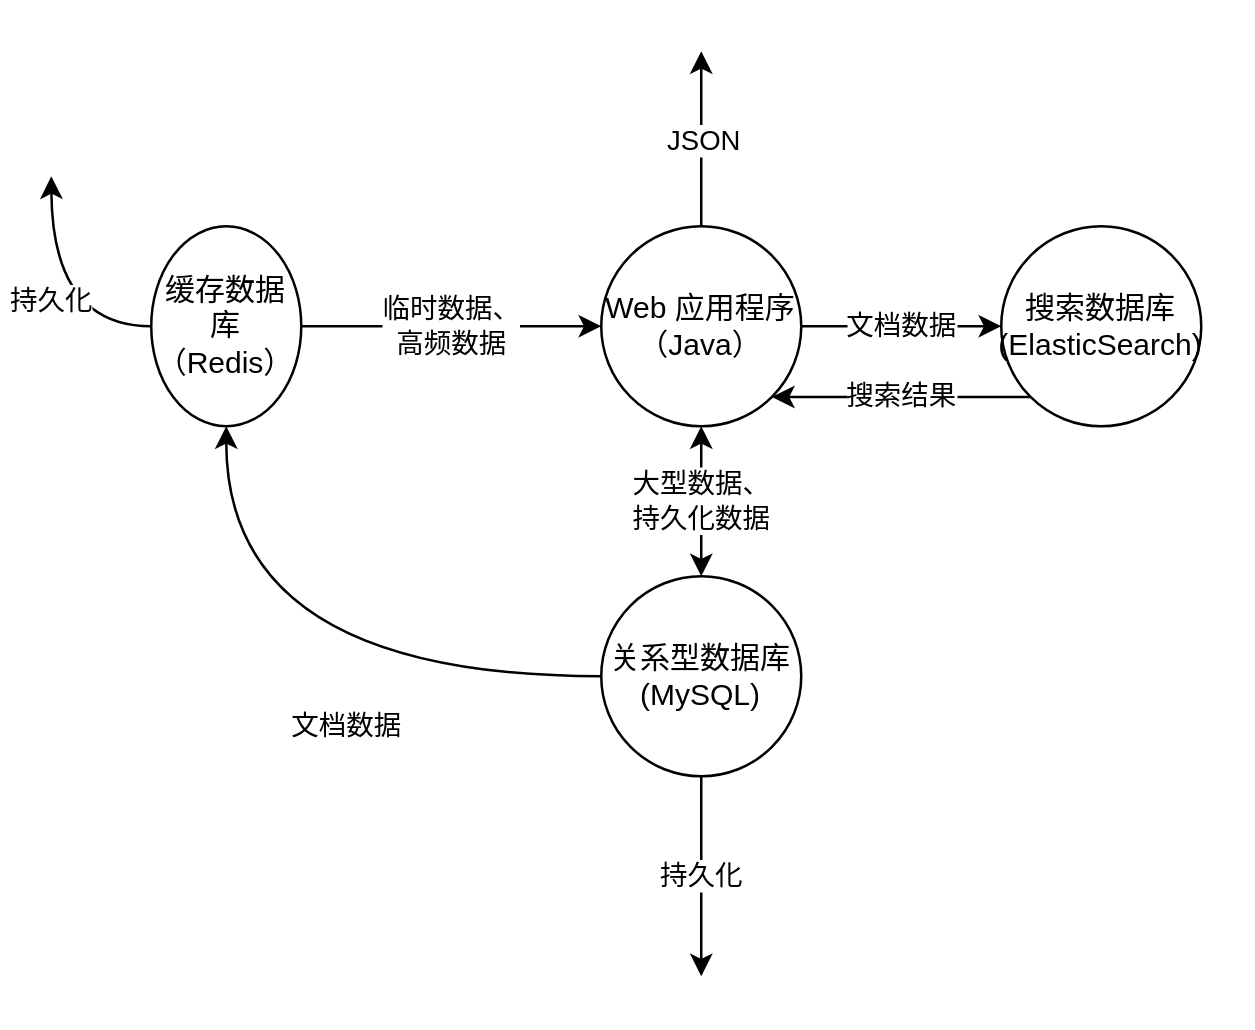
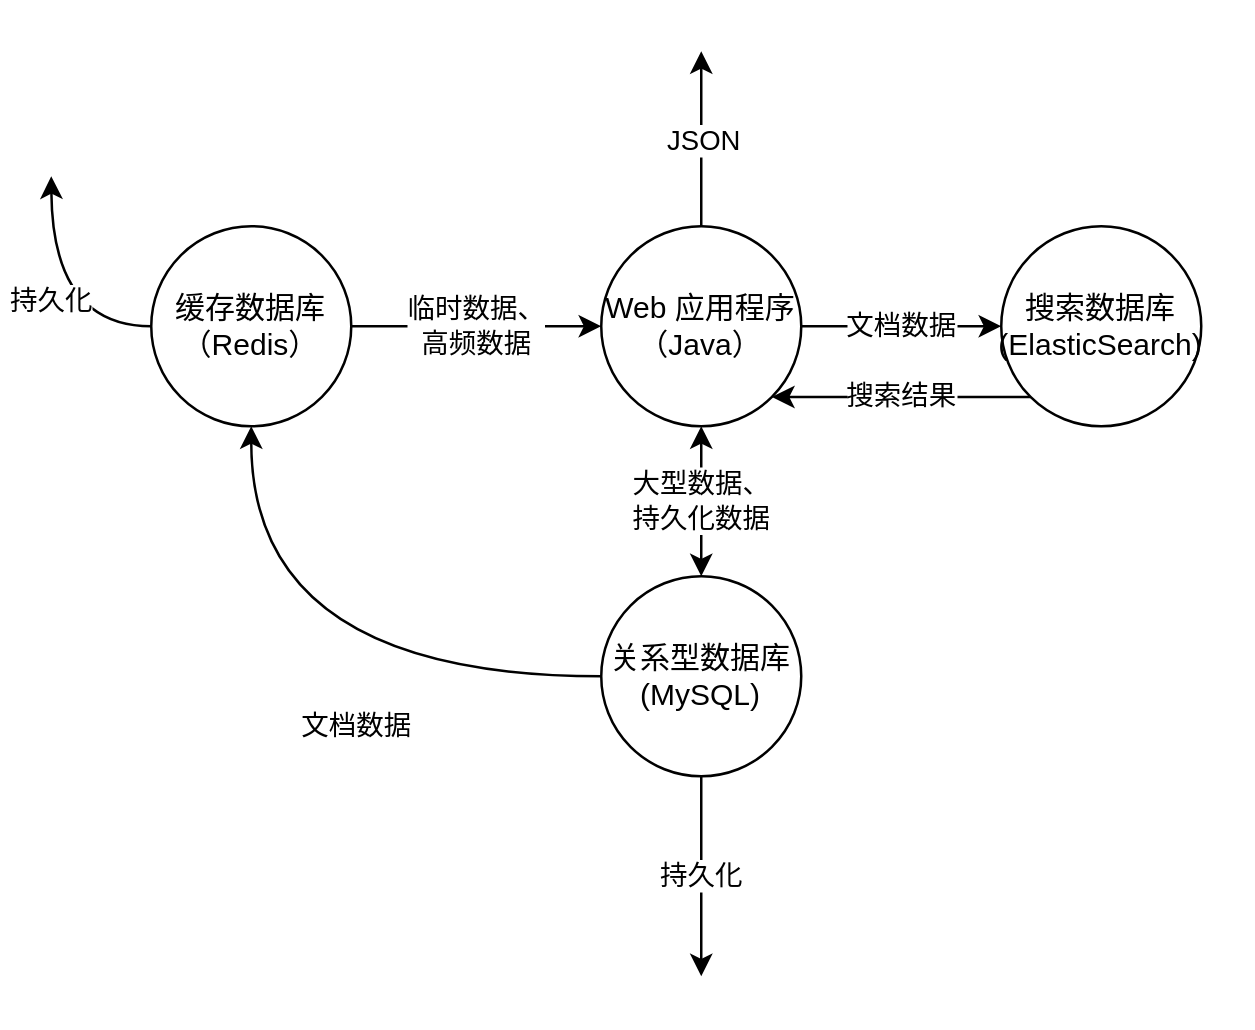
(226, 326) -> (251, 326)
